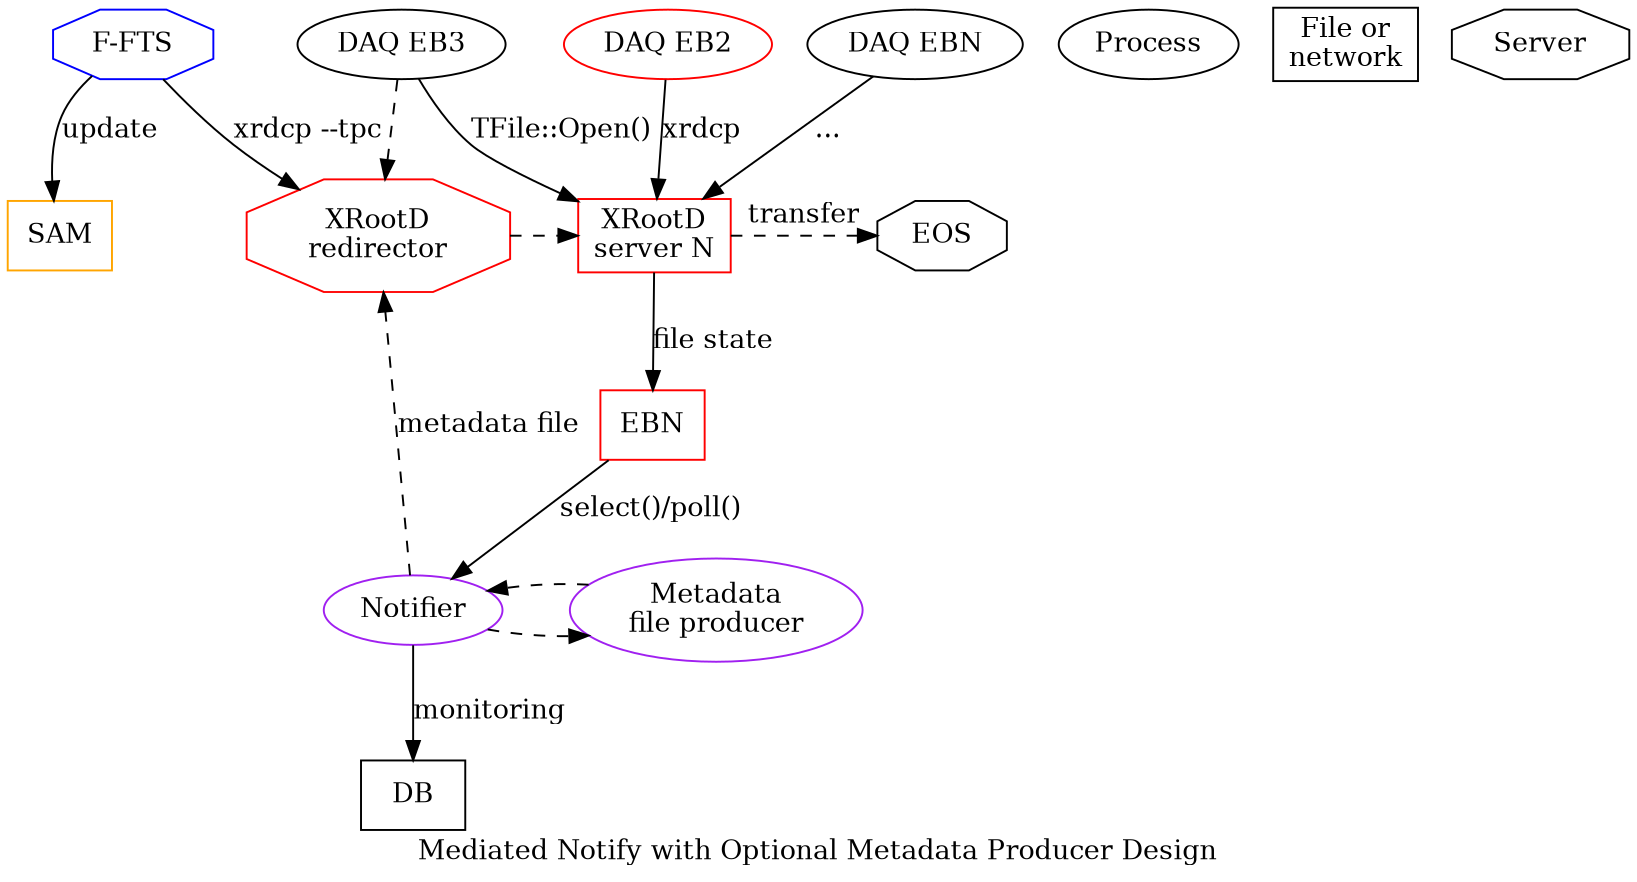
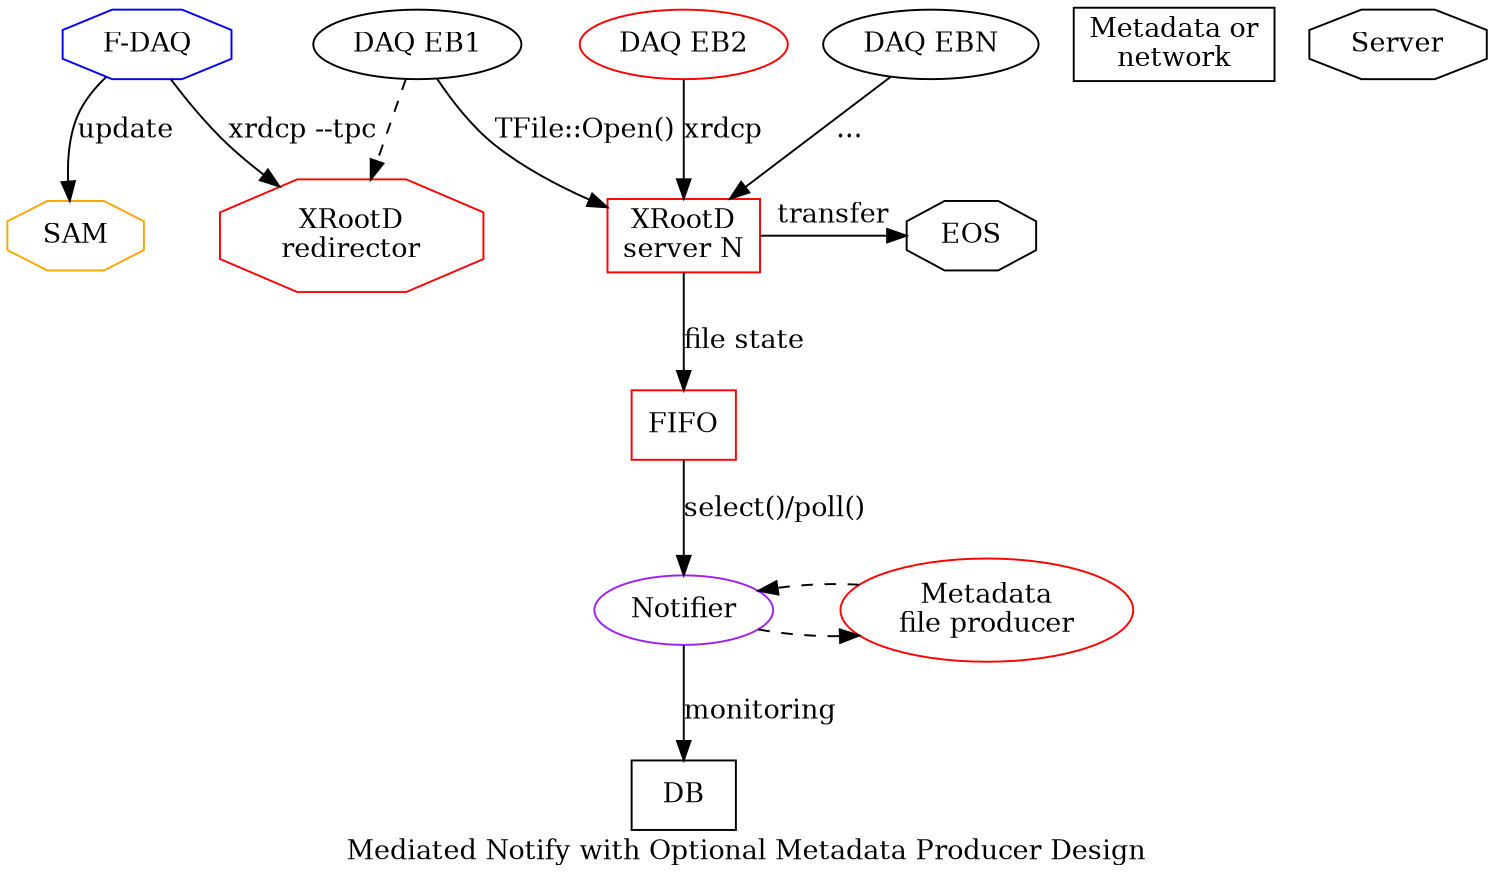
(133, 44) -> (147, 44)
(402, 44) -> (417, 44)
(1149, 44) -> none
(1346, 44) -> (1174, 44)
(60, 236) -> (76, 236)
(534, 236) -> none
(794, 236) -> (823, 236)
(653, 425) -> (684, 425)
(398, 444) -> none
(716, 610) -> (987, 610)
